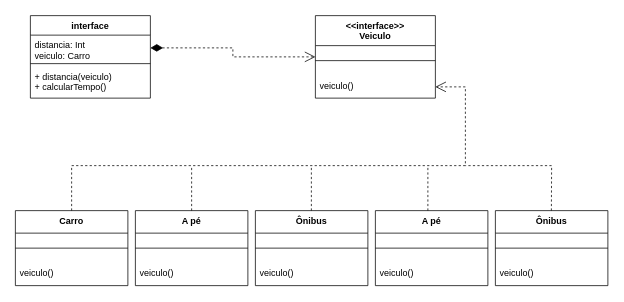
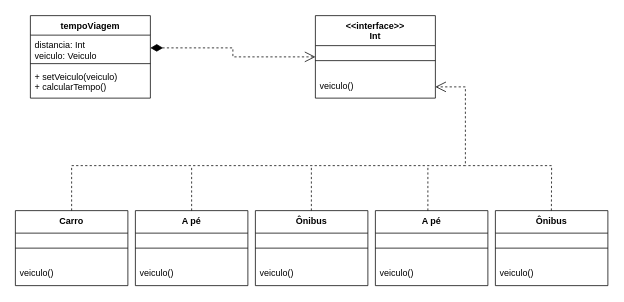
(90, 26) -> (90, 26)
(375, 31) -> (375, 31)
(65, 51) -> (68, 51)
(79, 82) -> (82, 82)
